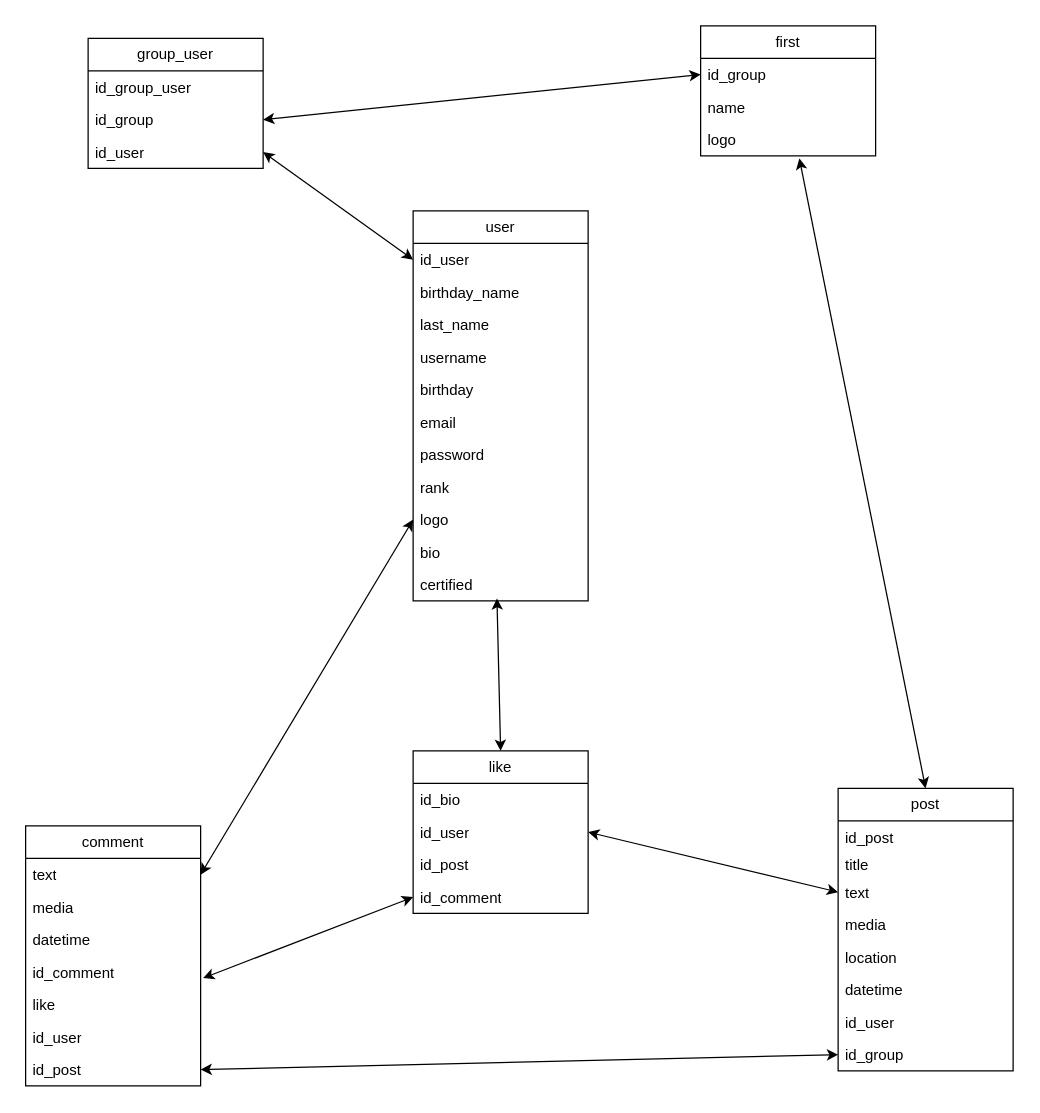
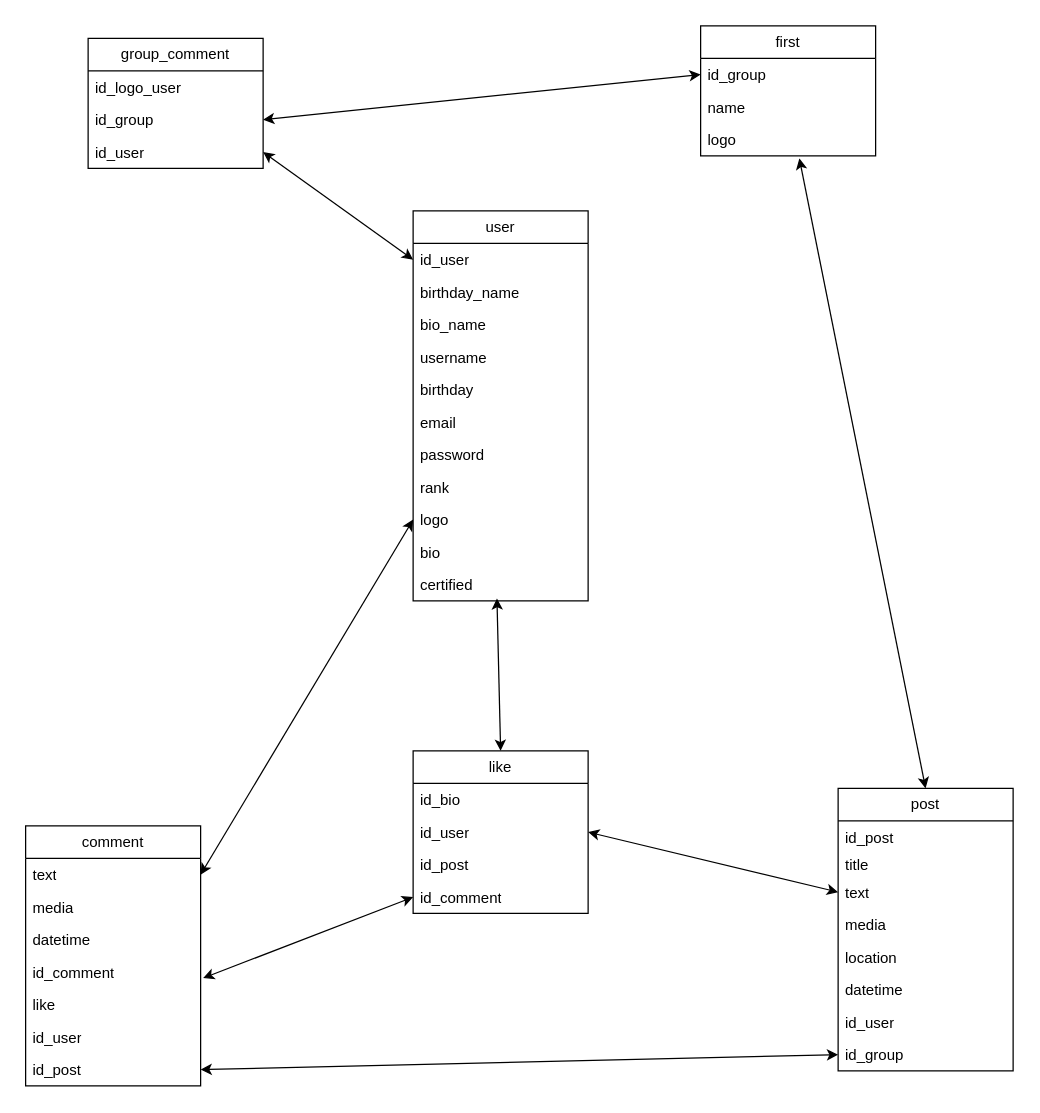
(176, 54) -> (176, 54)
(148, 88) -> (142, 88)
(456, 326) -> (452, 326)
